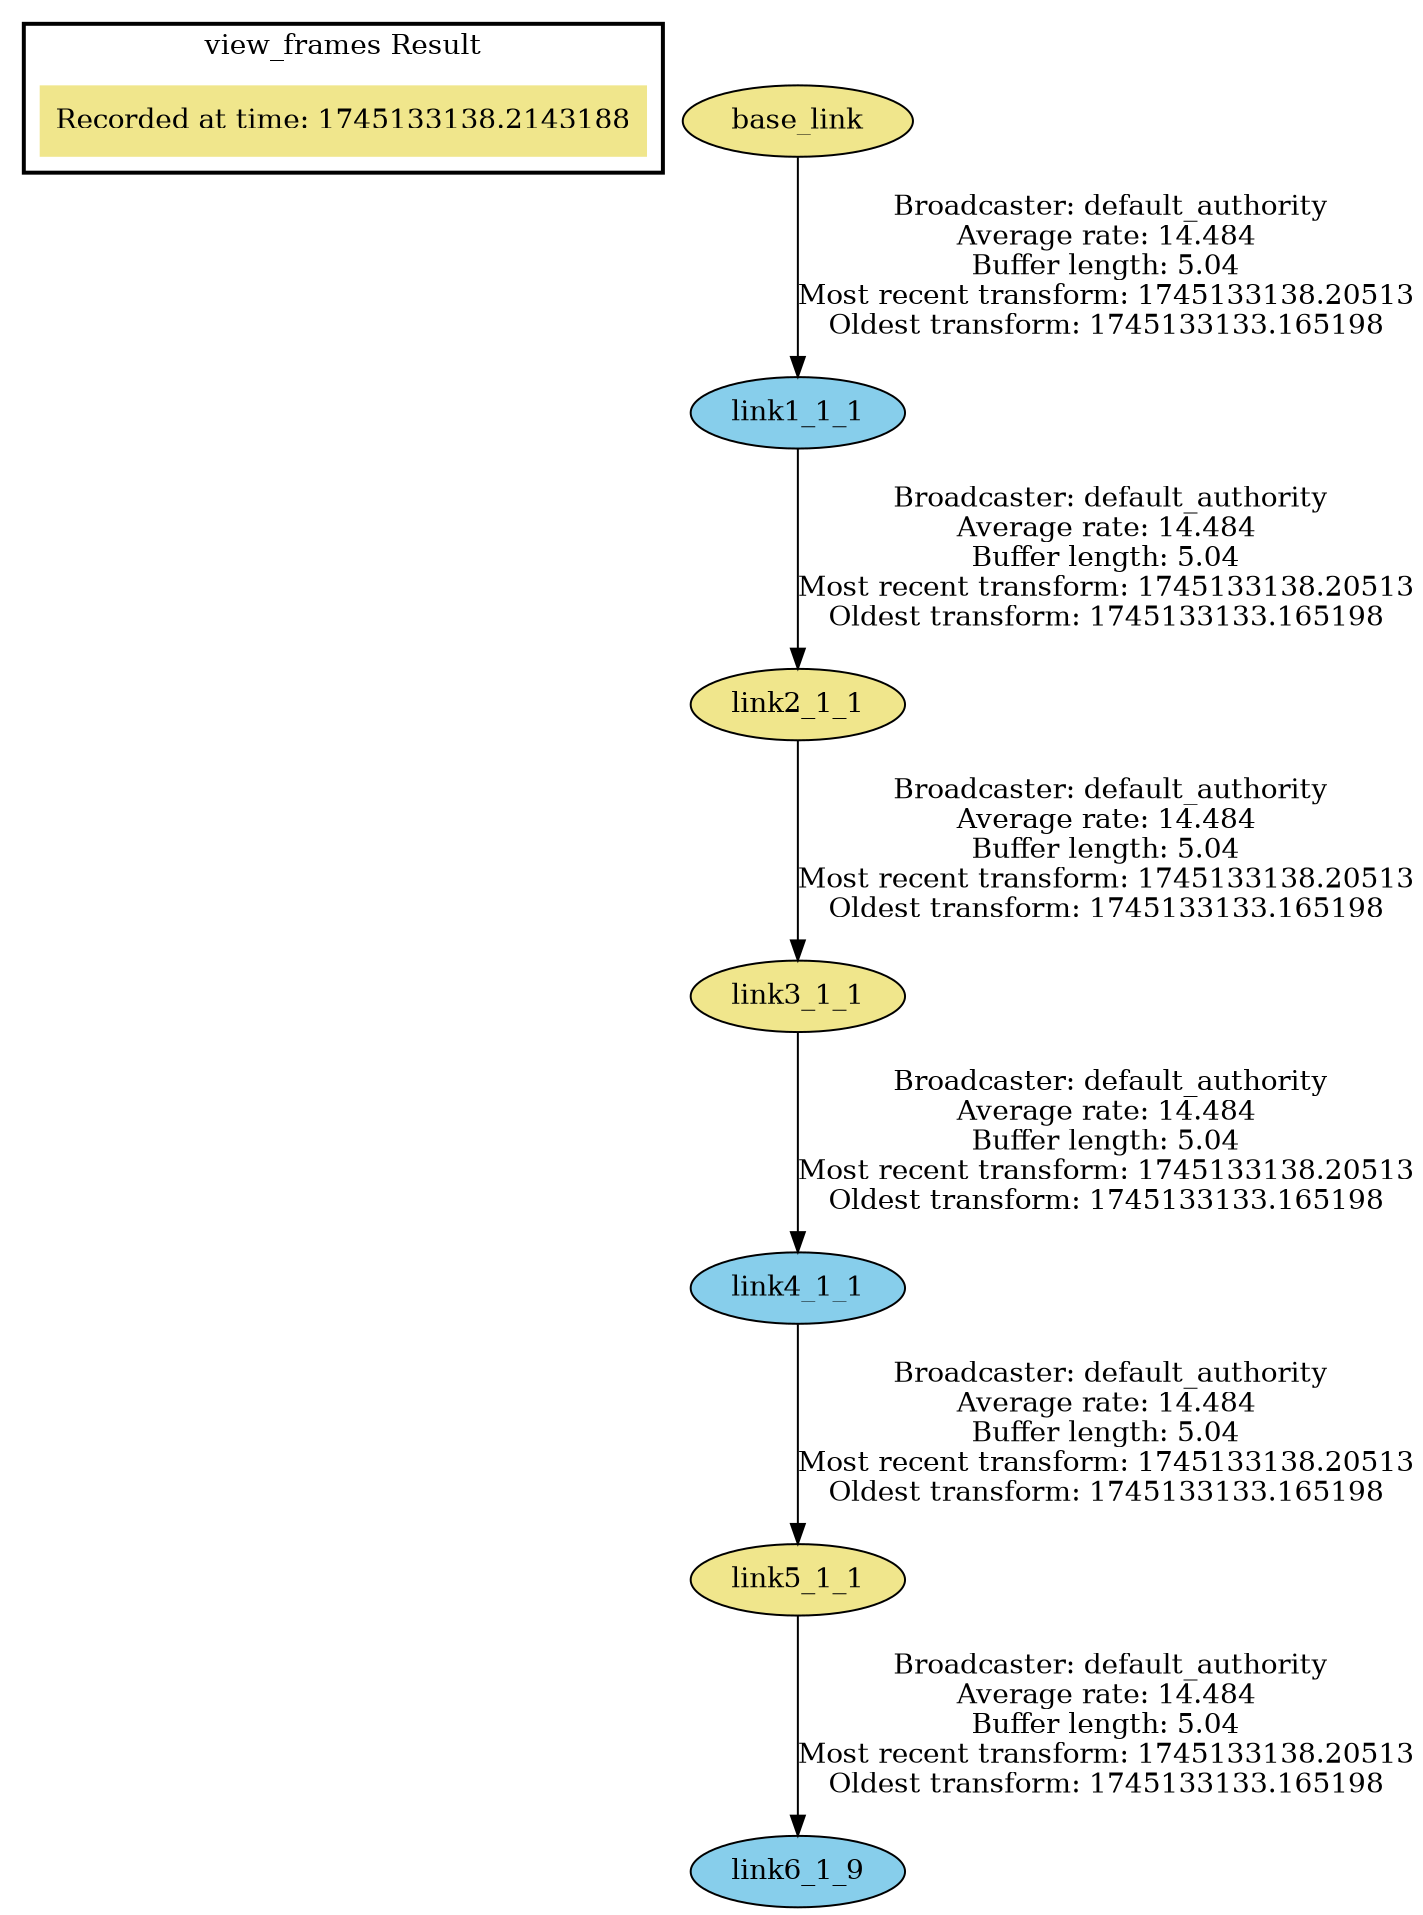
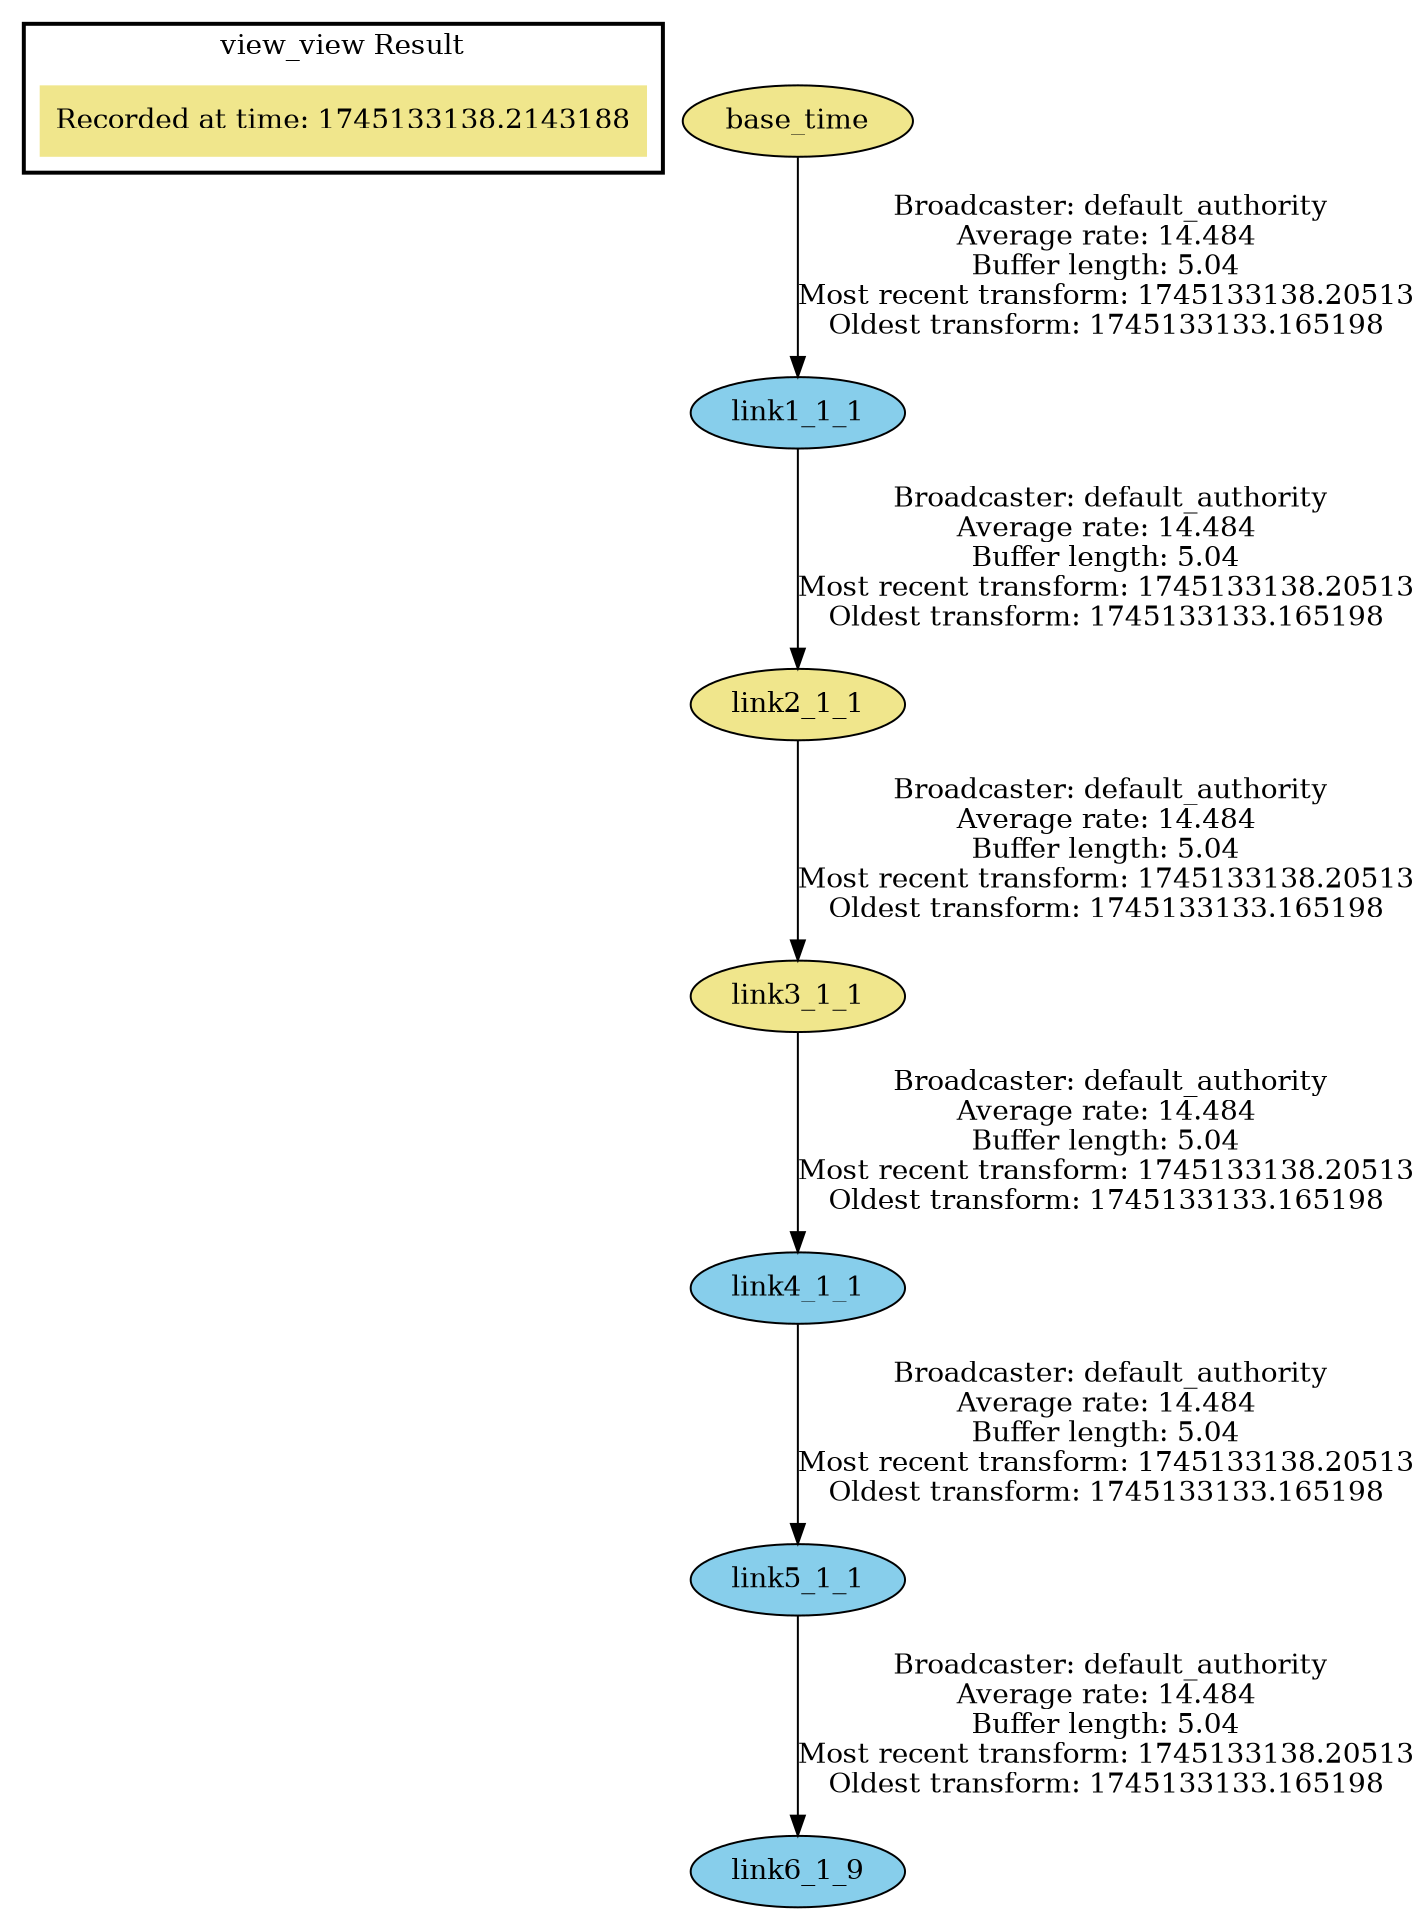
(343, 47) -> (343, 47)
(798, 121) -> (798, 121)
(798, 1580) -> (798, 1580)
